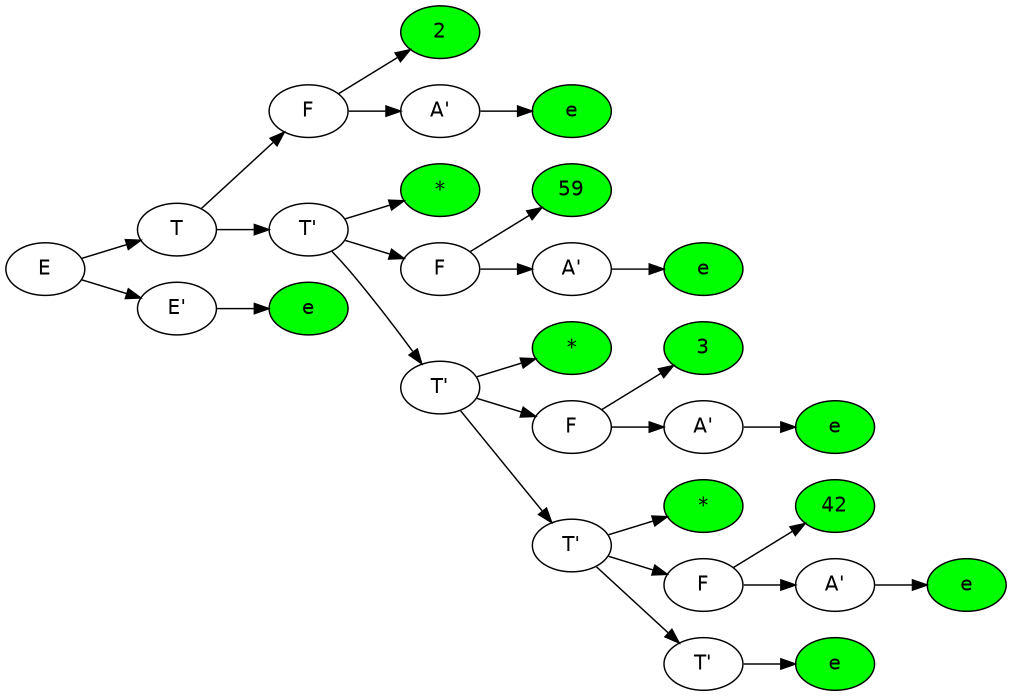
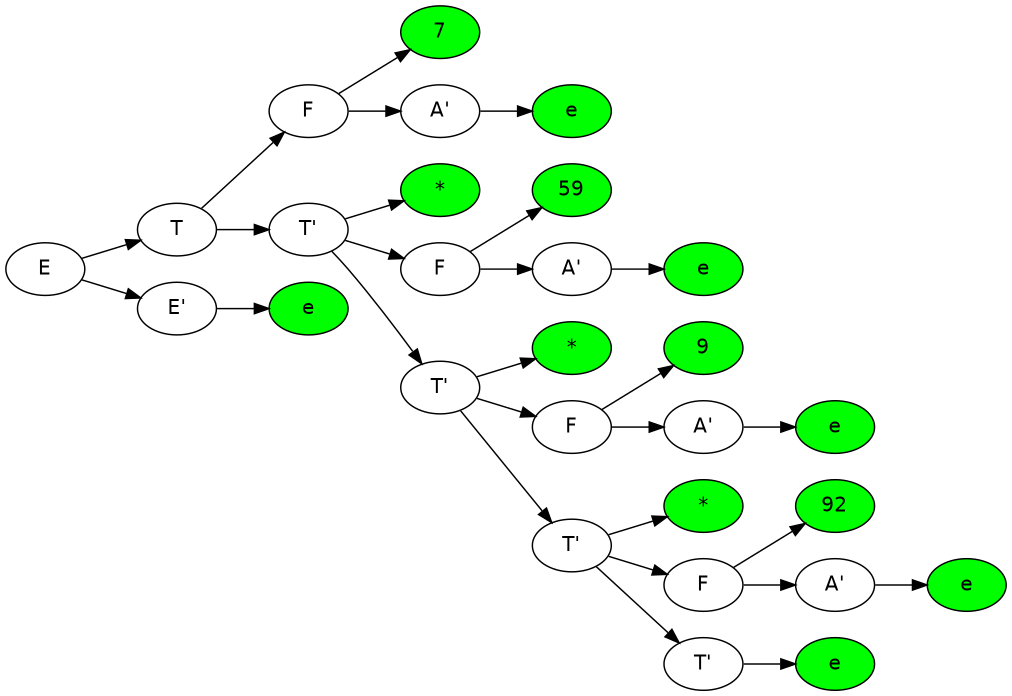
(440, 32) -> (440, 32)
(703, 348) -> (703, 348)
(835, 506) -> (835, 506)
